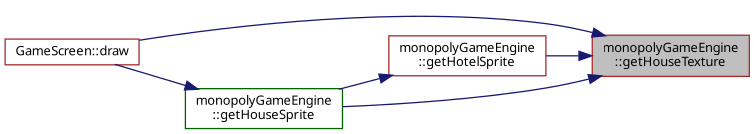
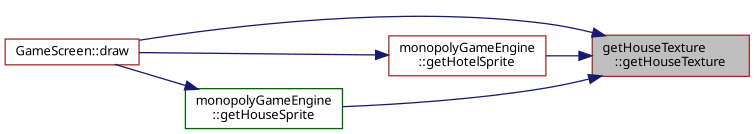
(671, 56) -> (671, 56)
(359, 84) -> (257, 54)
